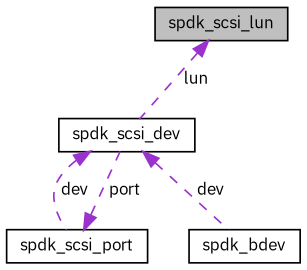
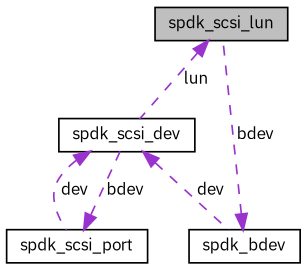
none -> (232, 127)
(124, 191) -> (124, 191)
